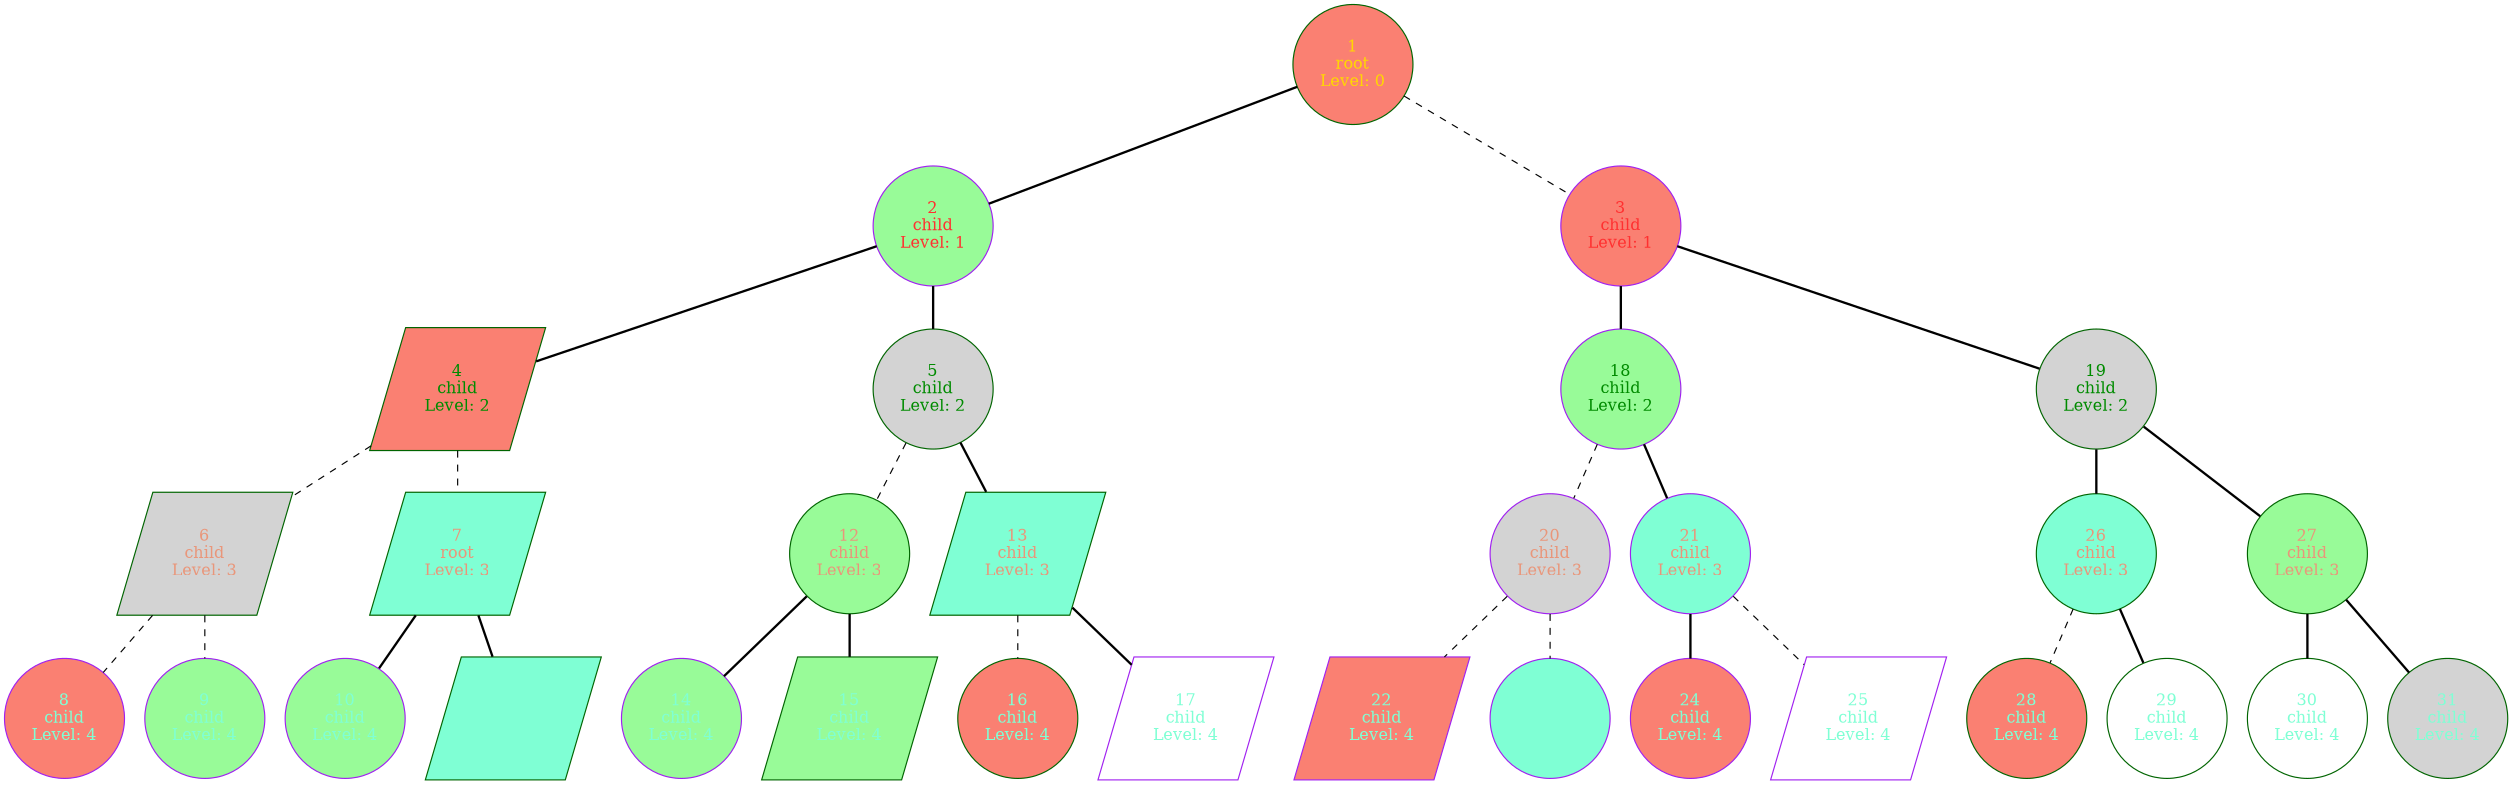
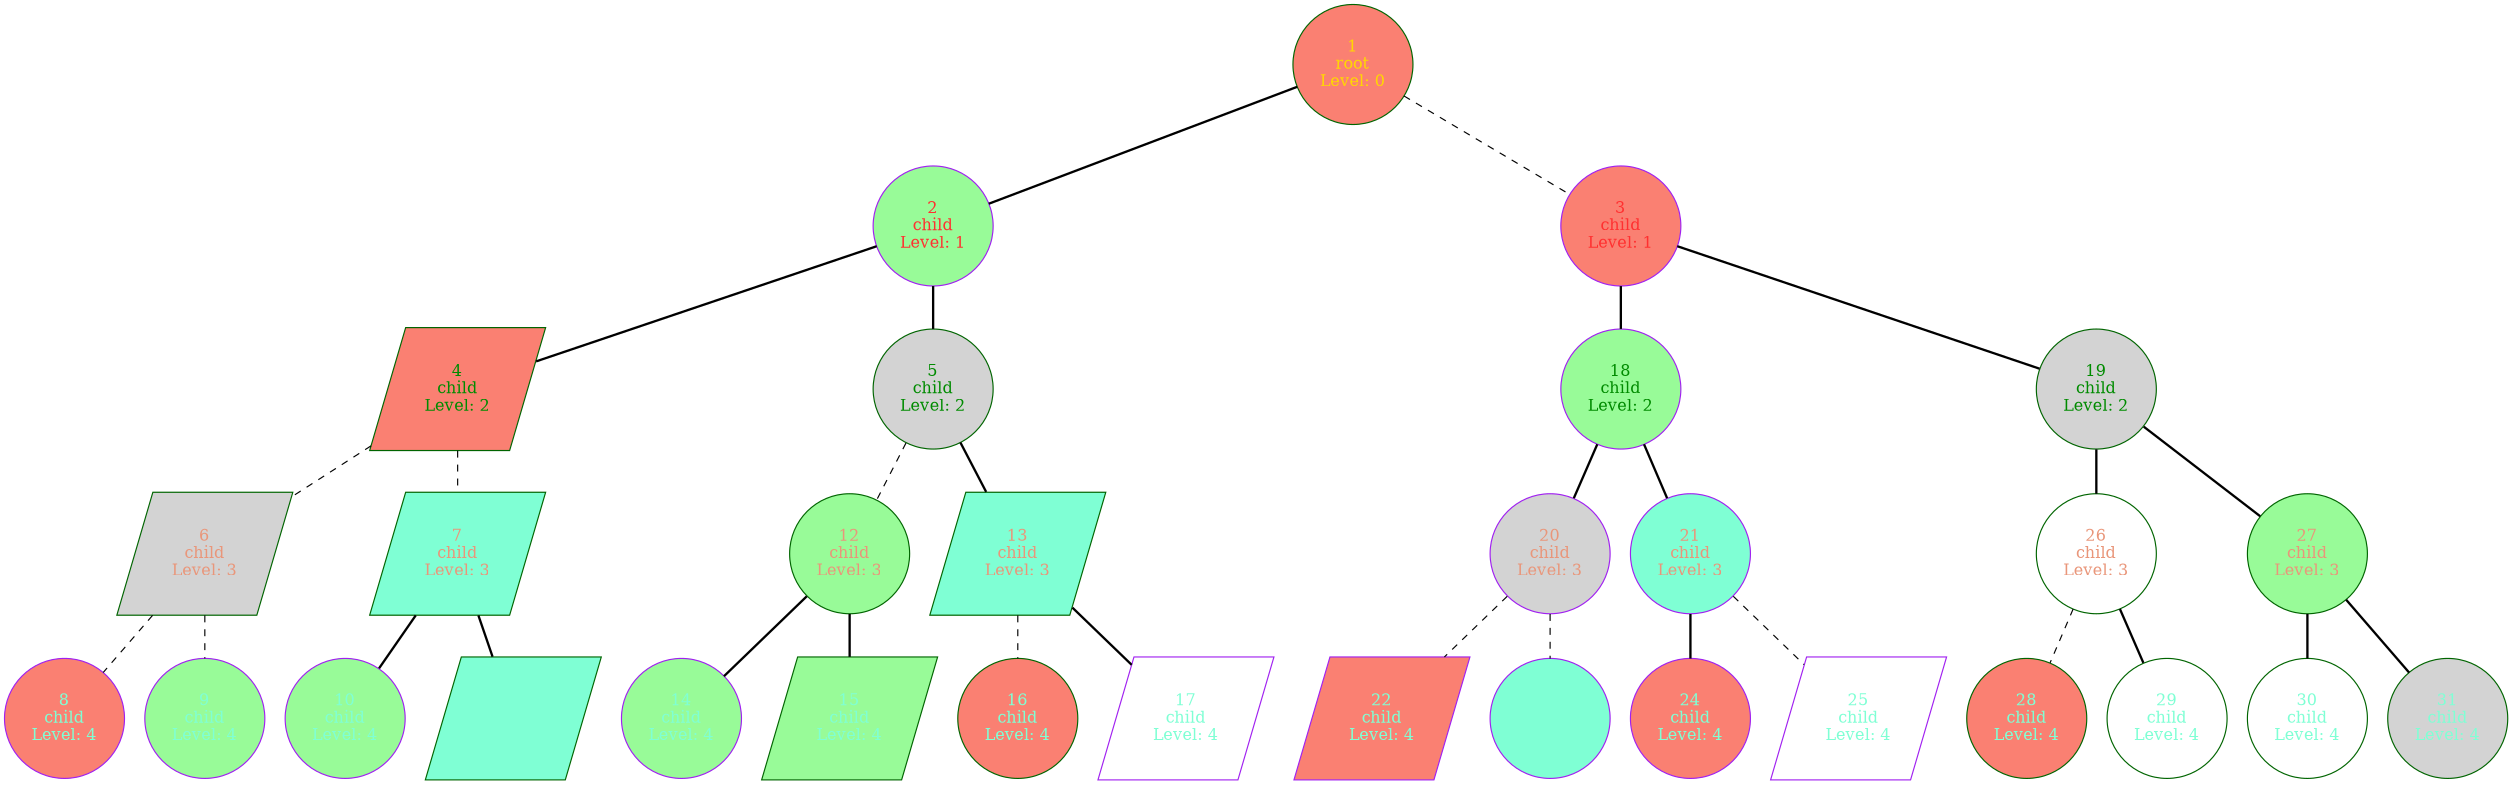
(1586, 471) -> (1586, 471)
(458, 554) -> (458, 554)
(2096, 554) -> (2096, 554)
